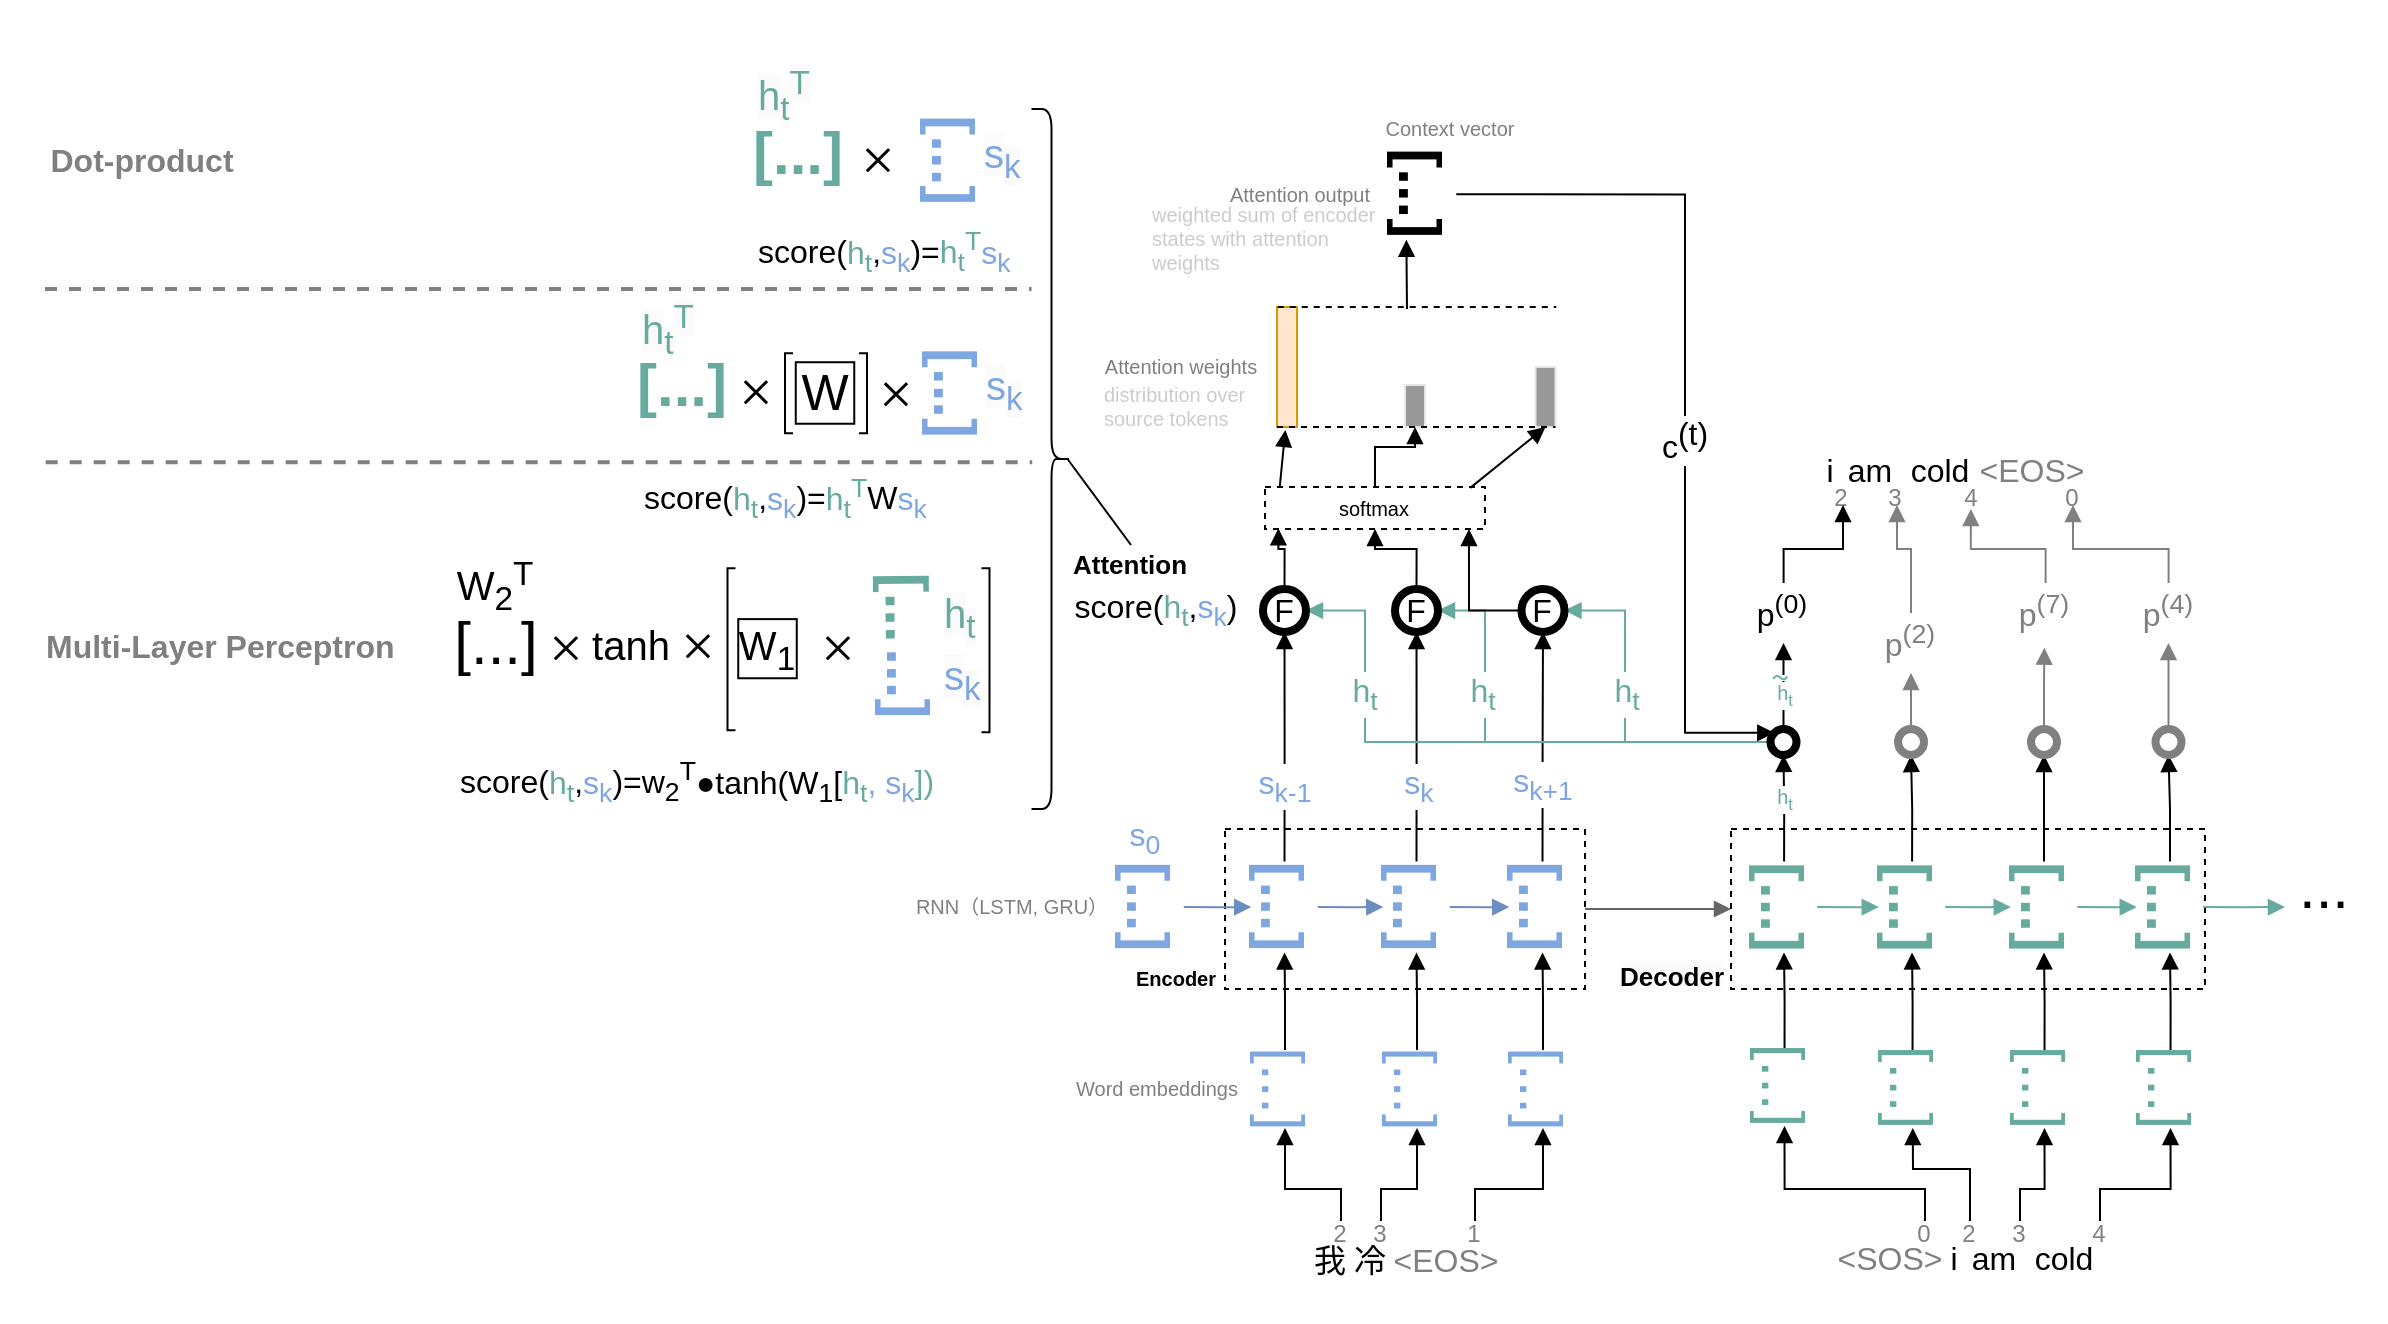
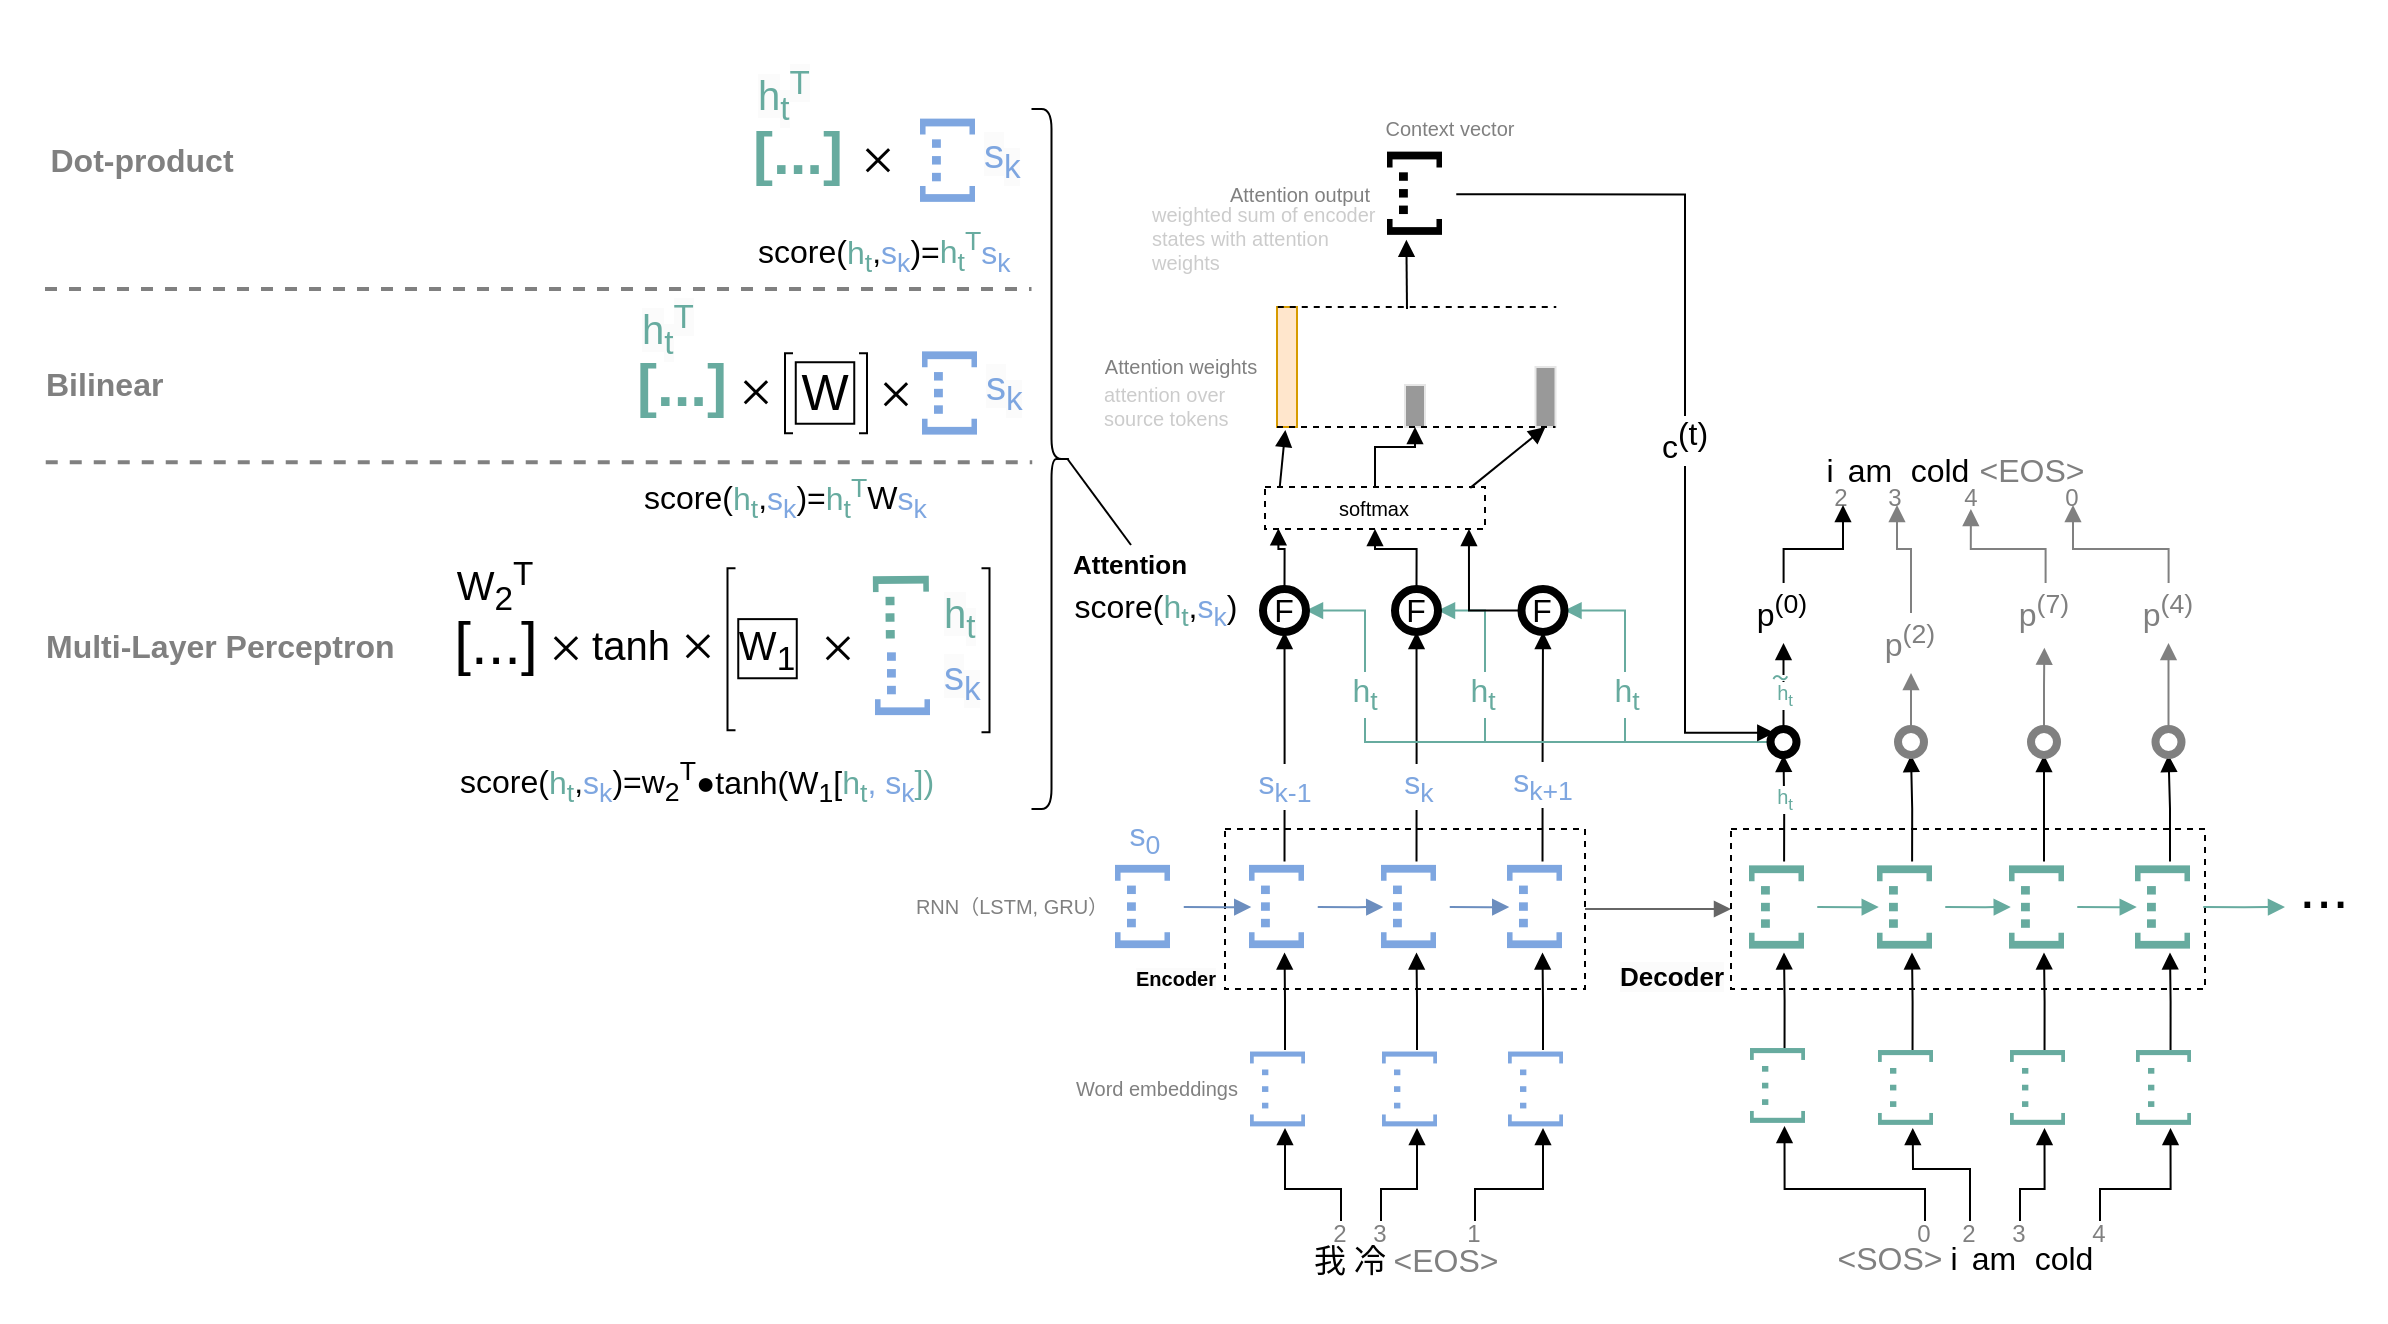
none -> (113, 384)
(1190, 407) -> (1190, 407)
